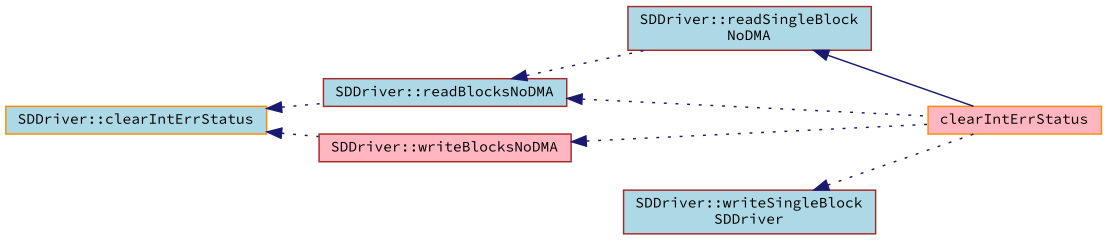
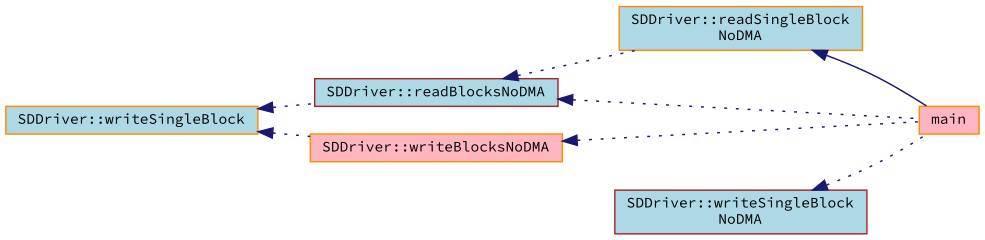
(750, 28) -> (741, 28)
(136, 120) -> (132, 120)
(1015, 120) -> (949, 120)
(445, 148) -> (436, 148)
(750, 212) -> (741, 212)
